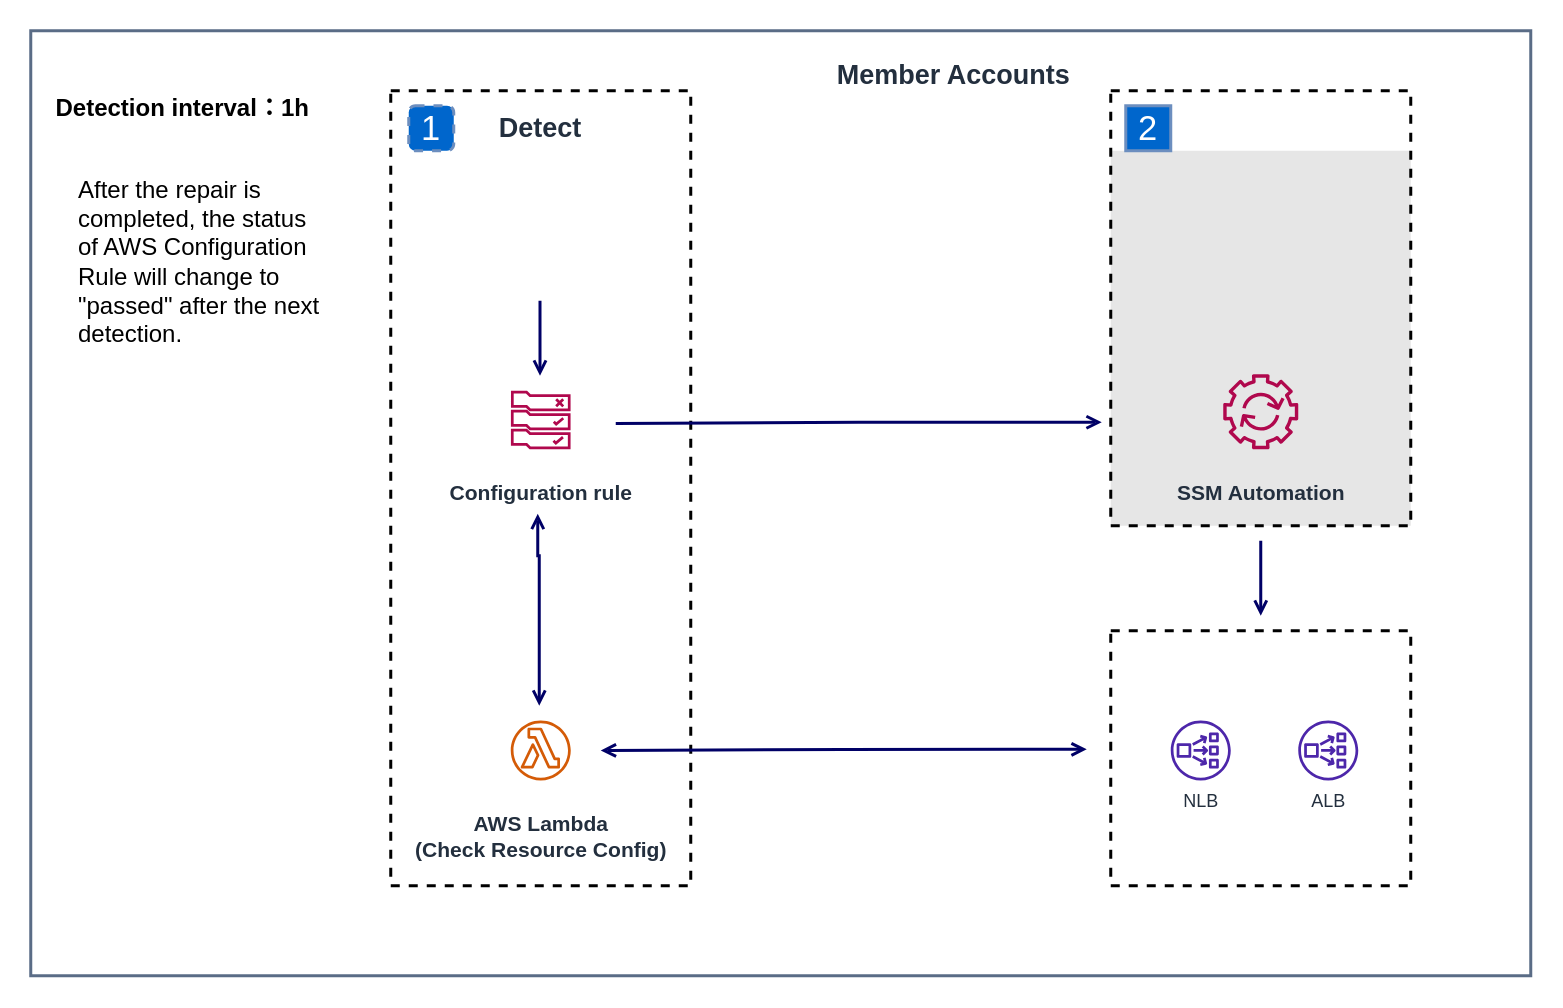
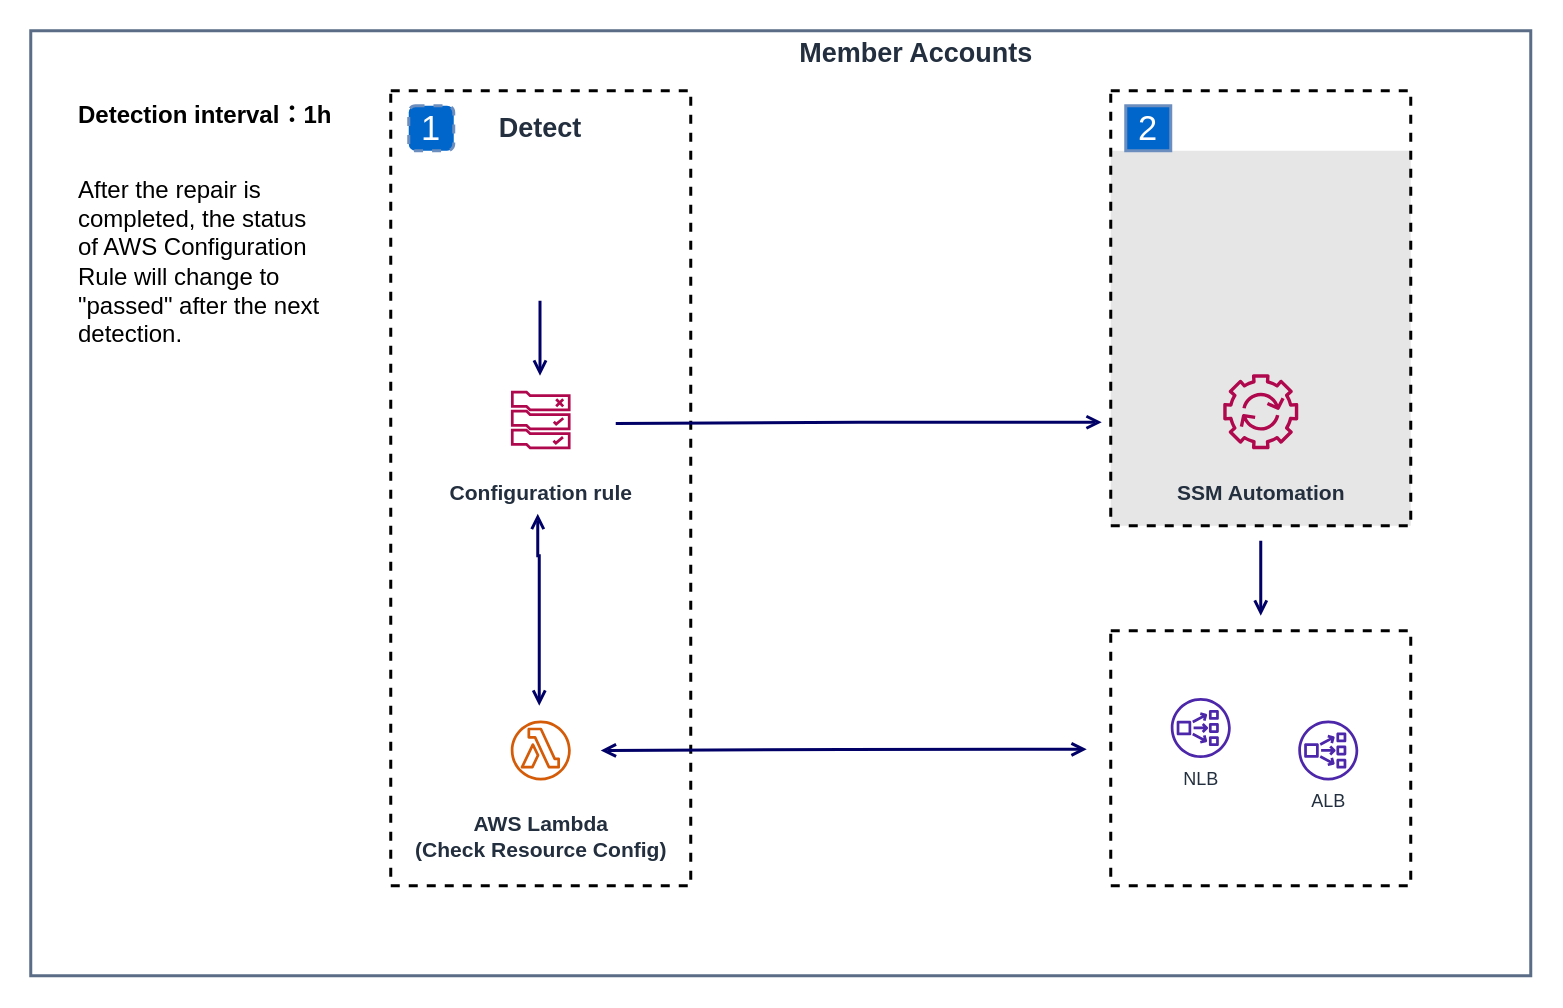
(953, 76) -> (916, 53)
(188, 106) -> (211, 113)
(1201, 750) -> (1201, 728)
